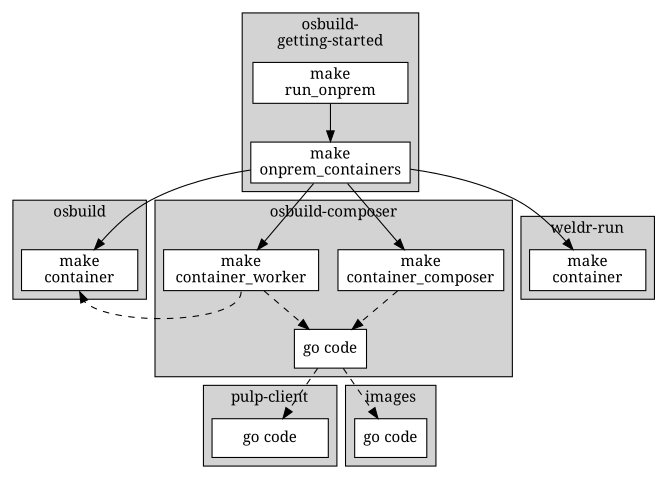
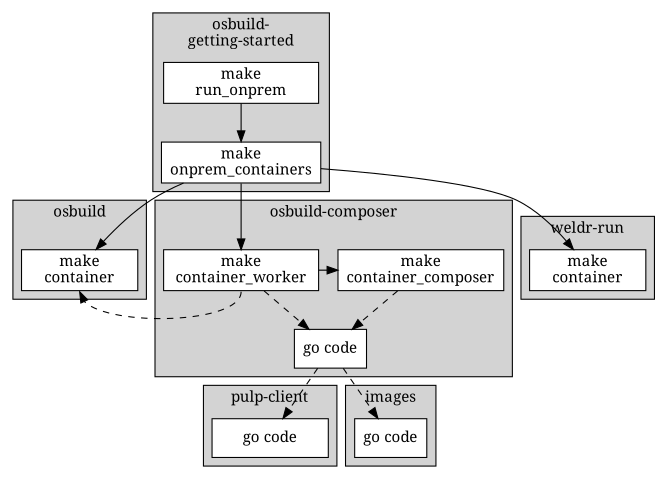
(372, 212) -> (323, 270)
